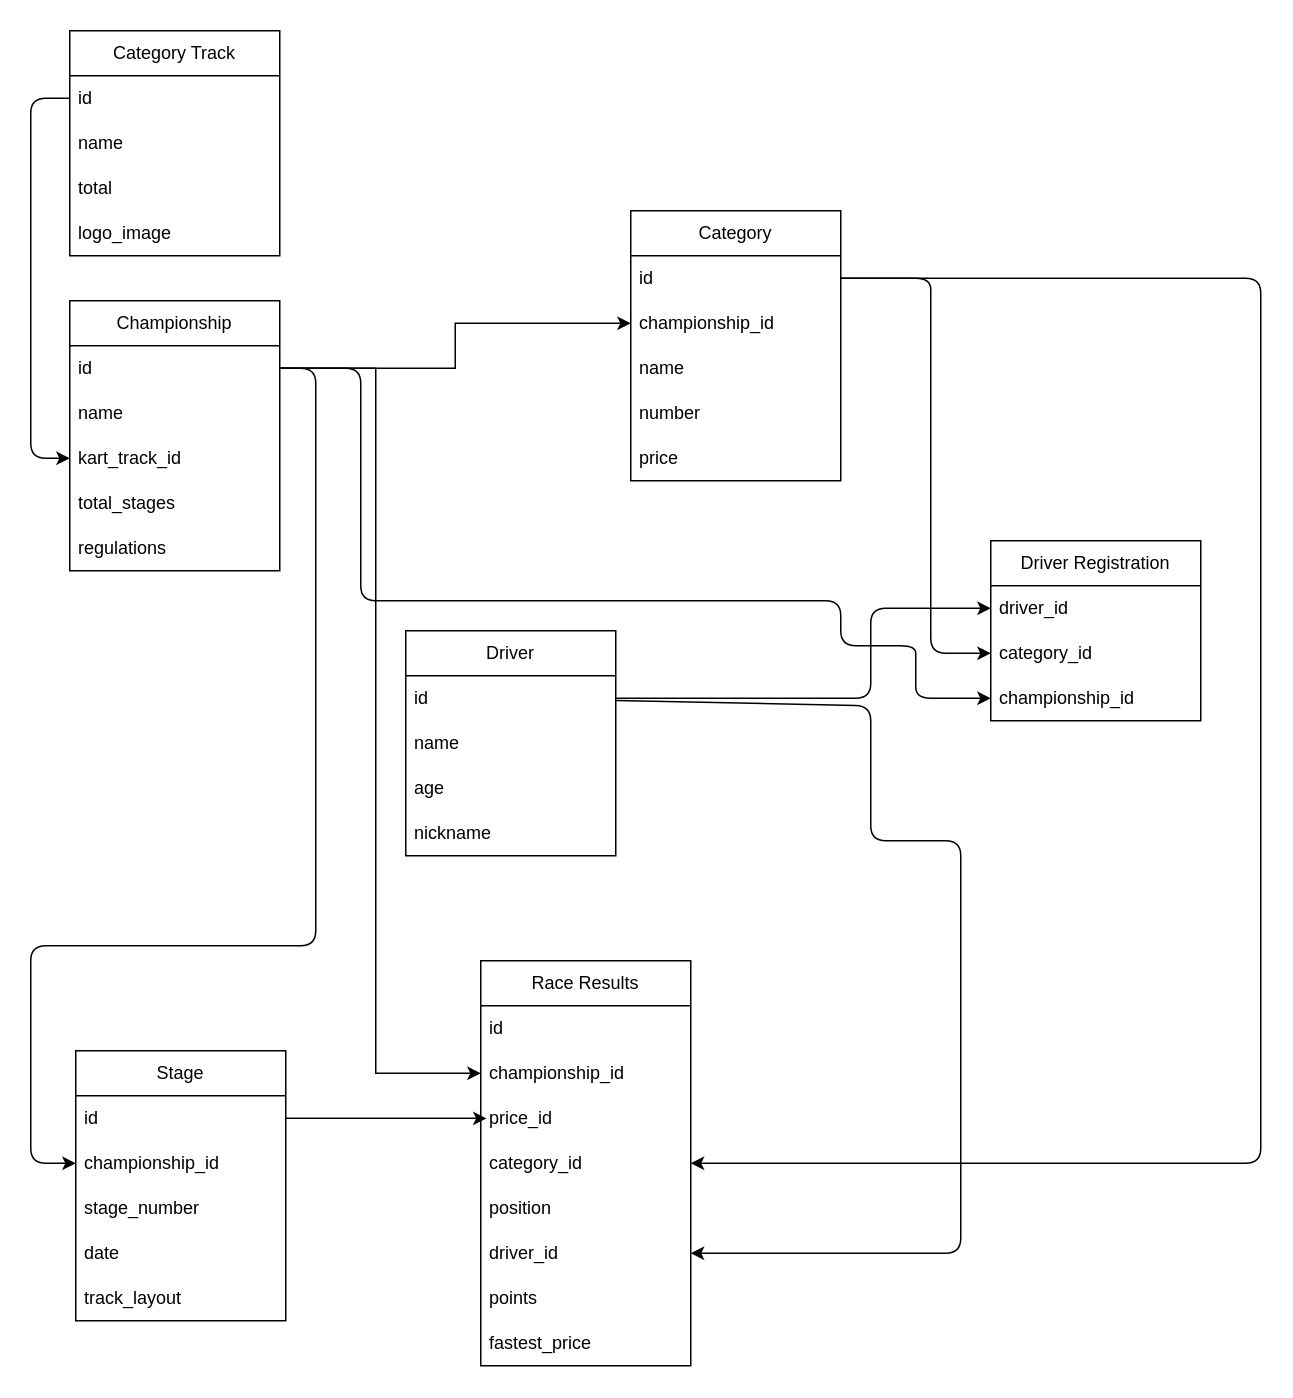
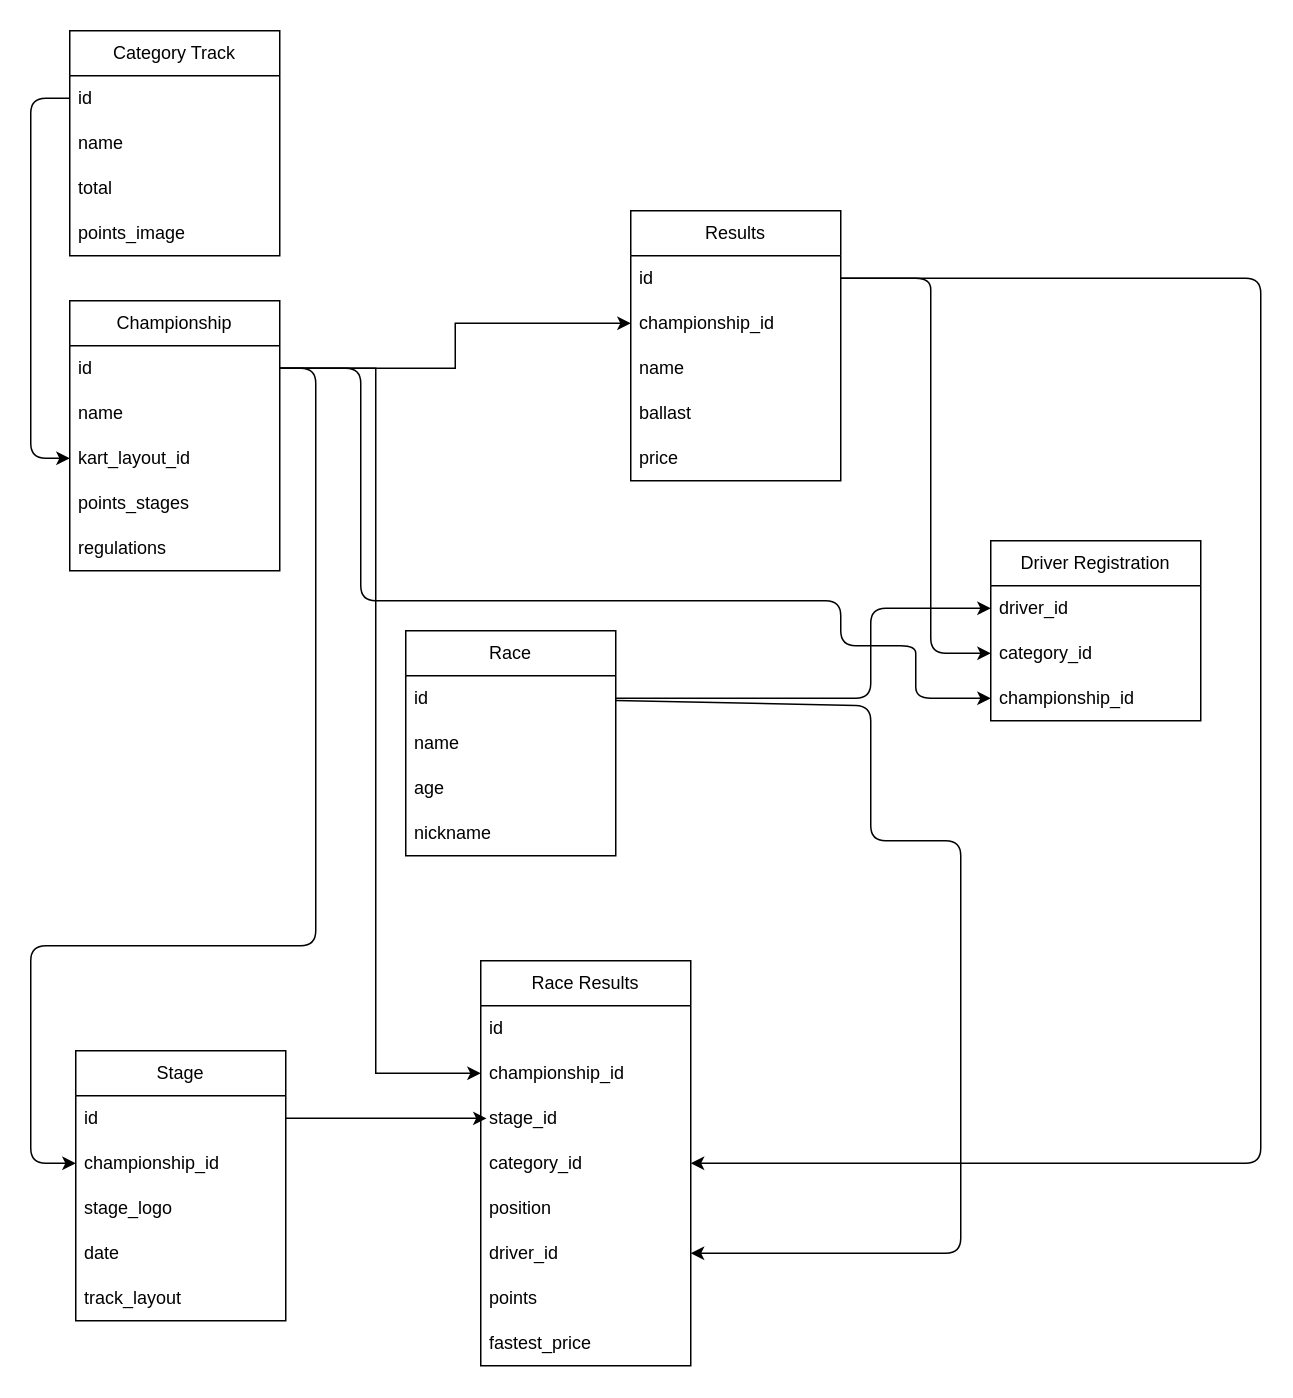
(124, 233) -> (135, 233)
(736, 233) -> (736, 233)
(670, 413) -> (670, 413)
(142, 458) -> (145, 458)
(137, 503) -> (142, 503)
(511, 653) -> (511, 653)
(525, 1118) -> (528, 1118)
(145, 1208) -> (133, 1208)
